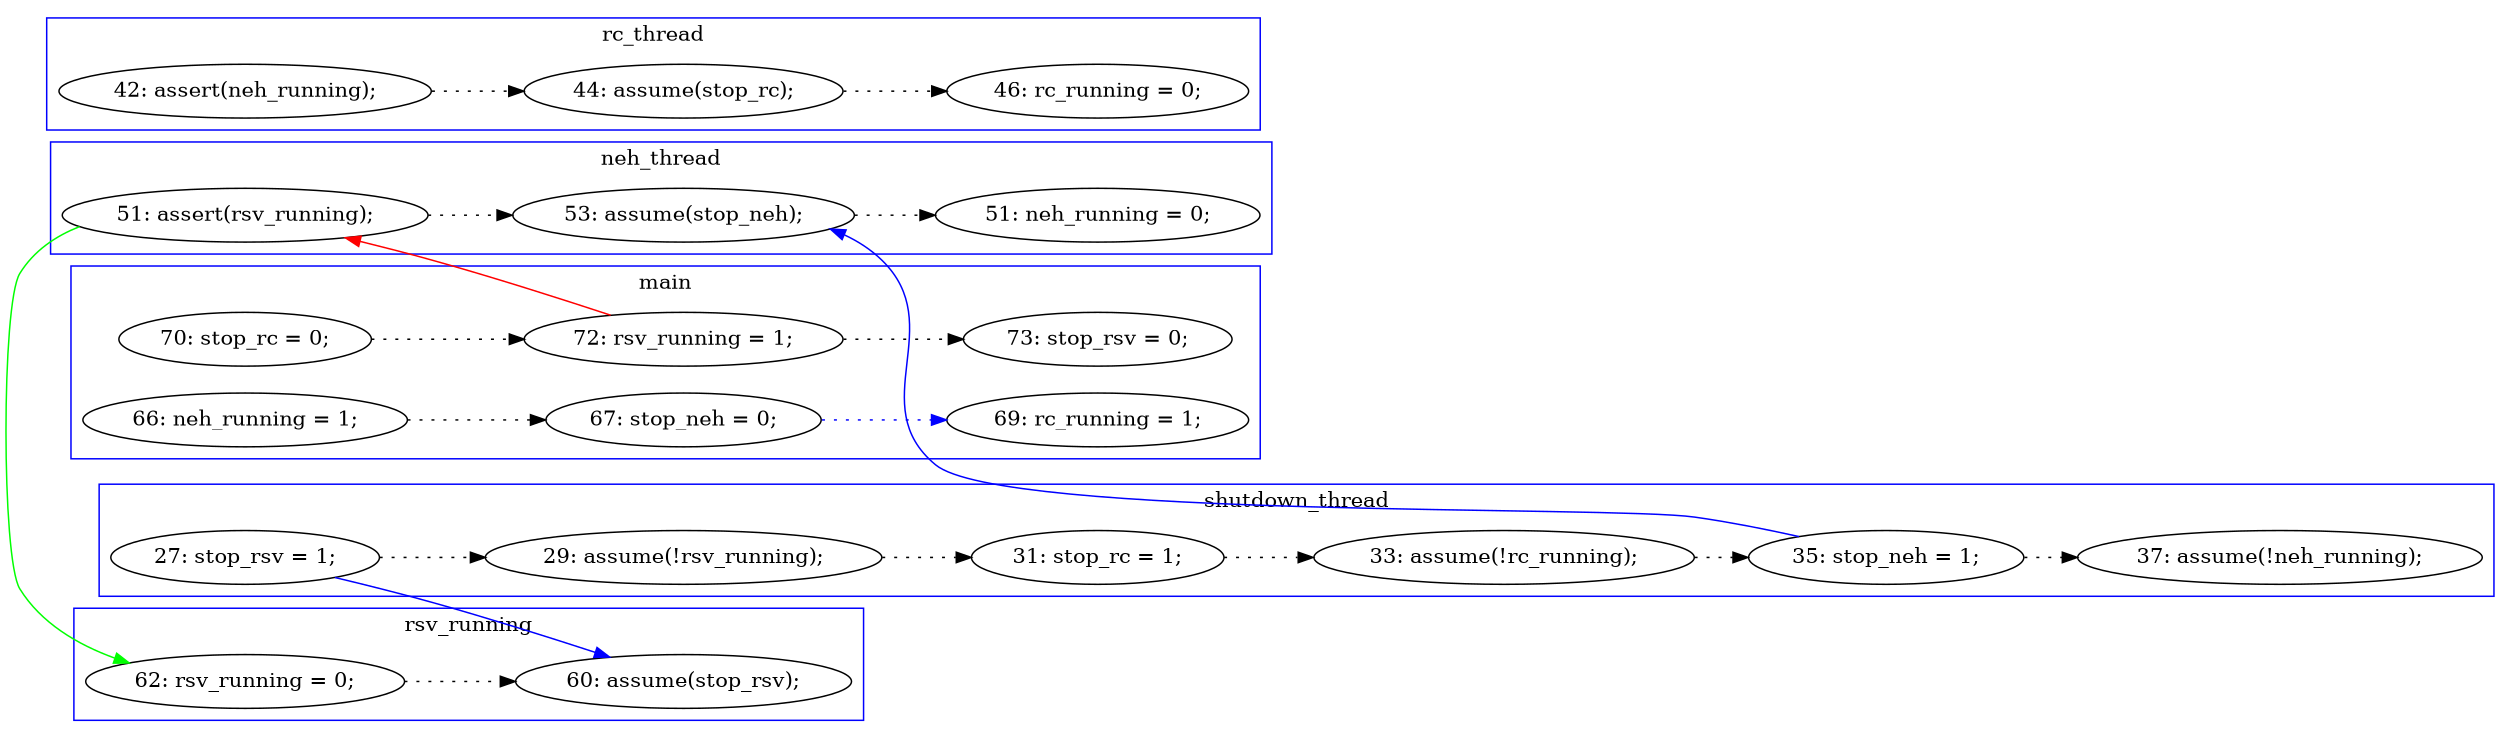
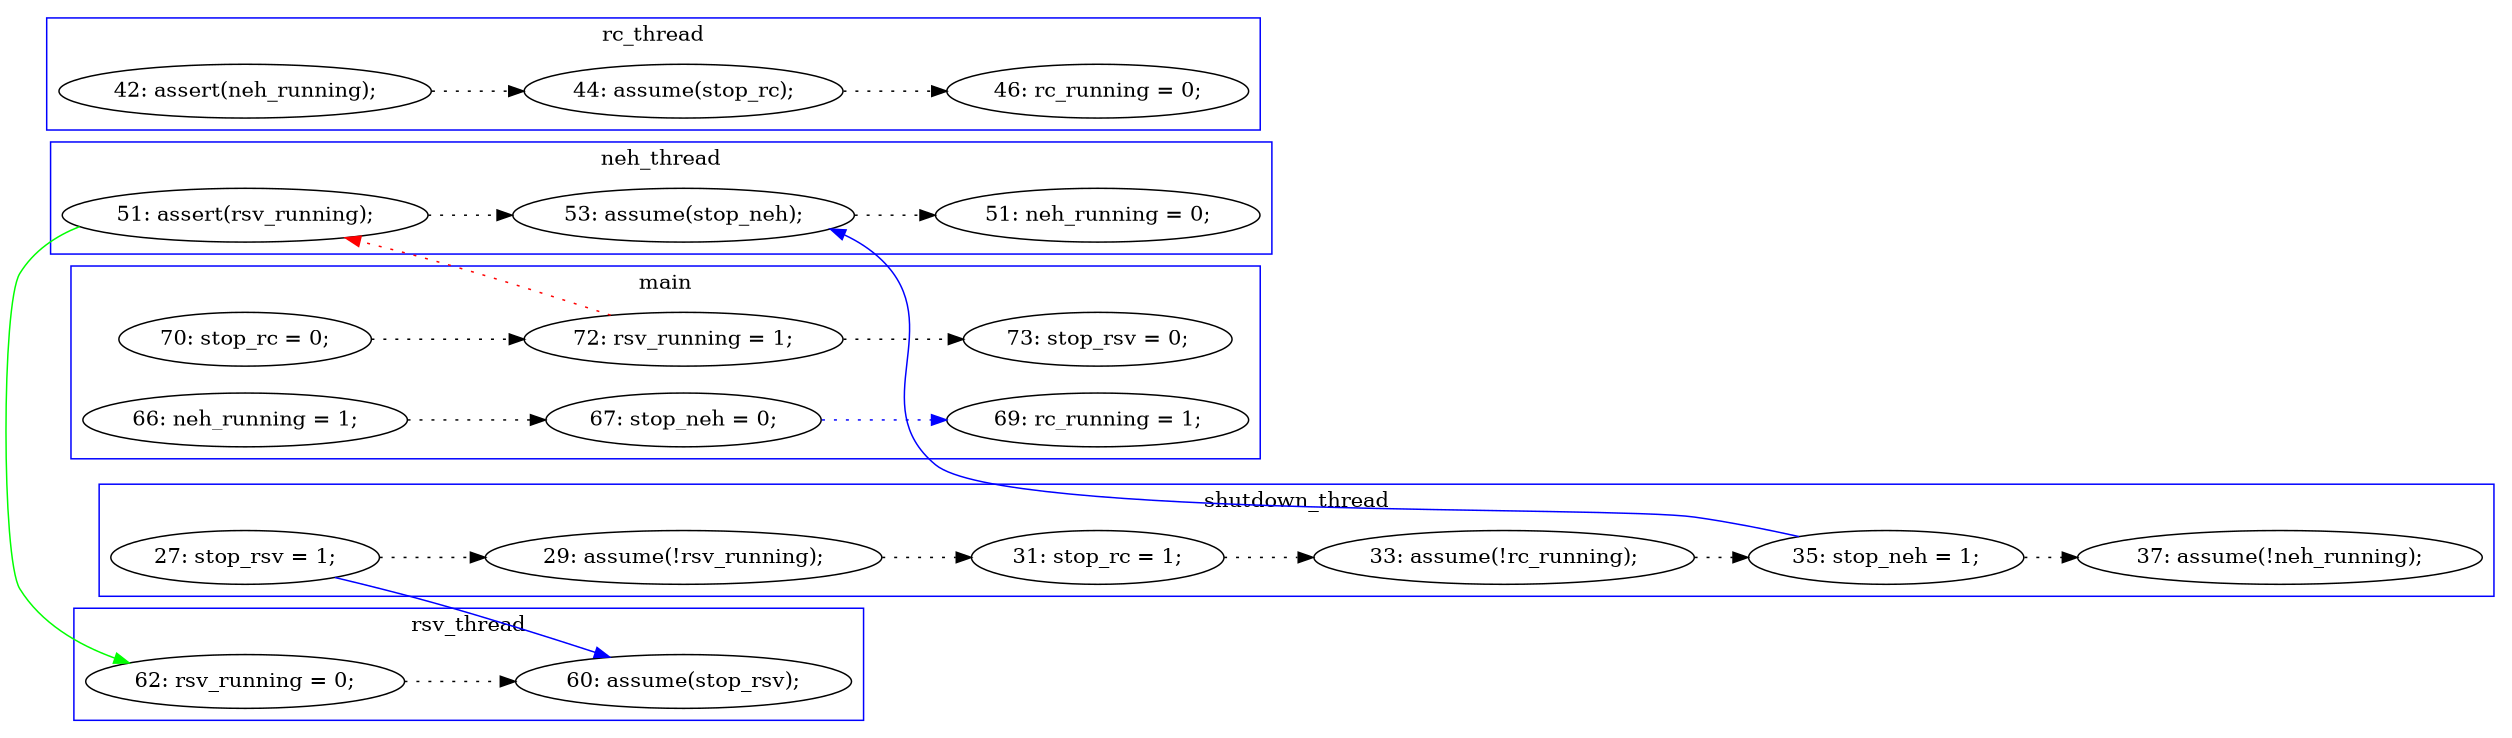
(486, 276) -> (486, 276)
(469, 625) -> (469, 625)
